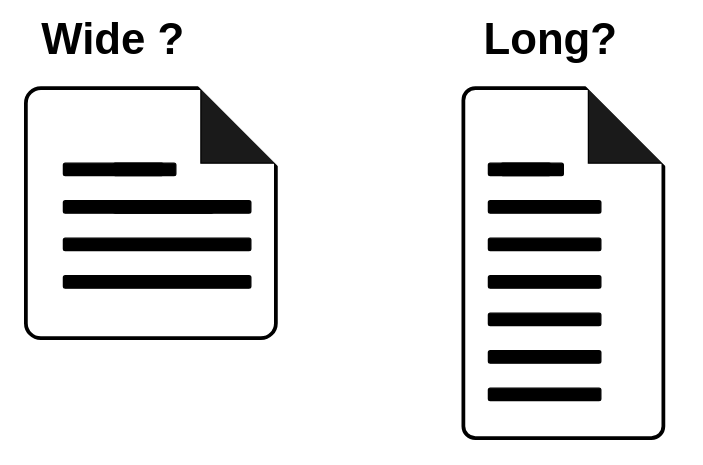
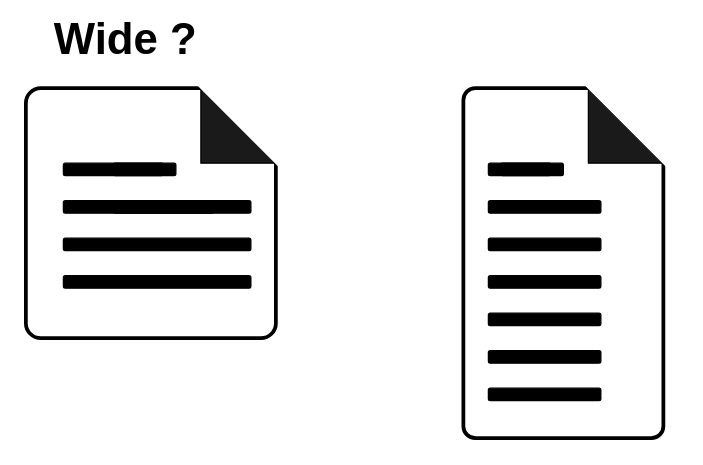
(113, 38) -> (126, 38)
(551, 38) -> none
